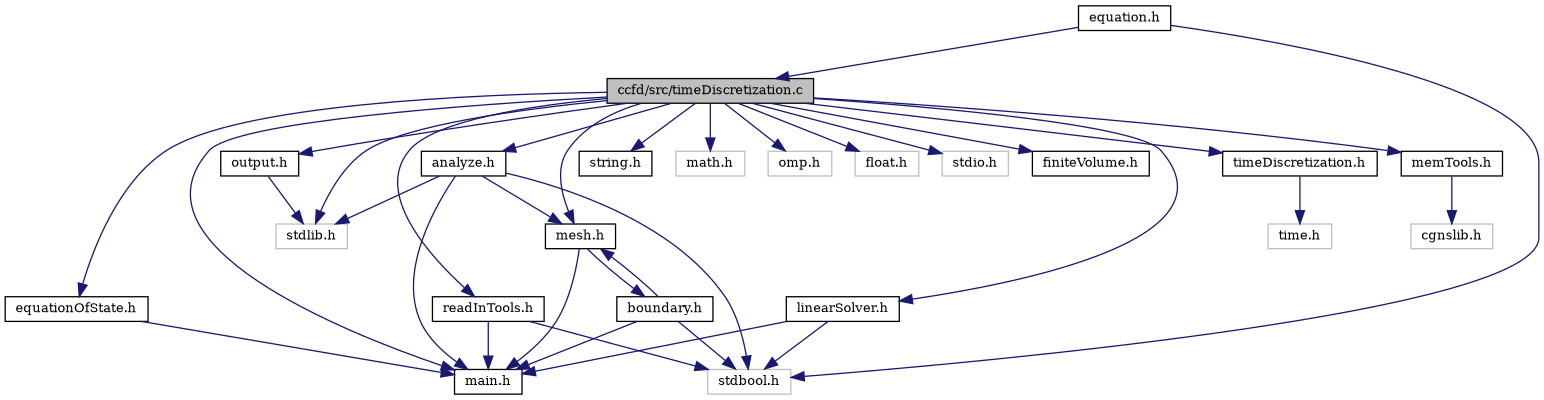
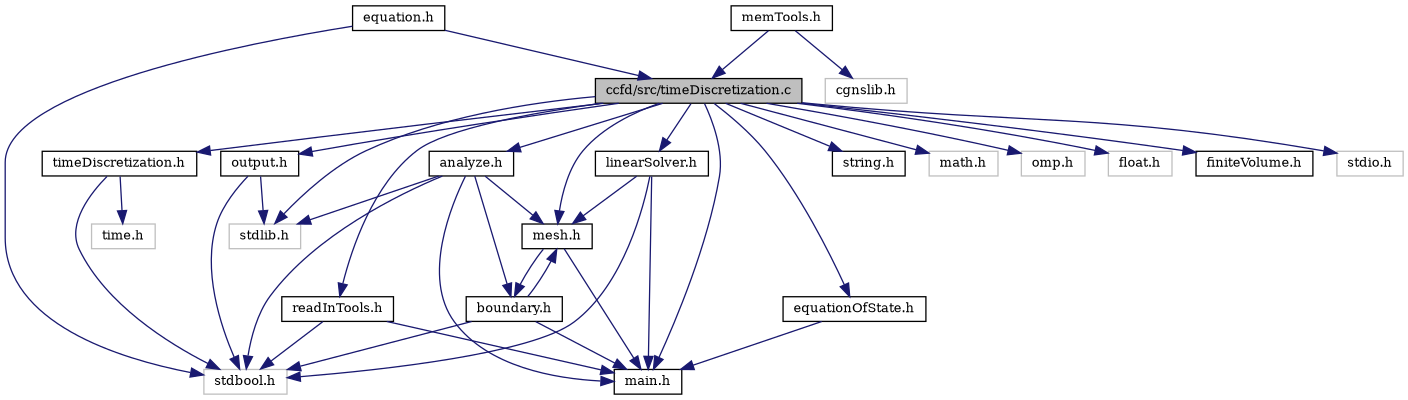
(1101, 119) -> (745, 50)
none -> (610, 196)
none -> (491, 230)
none -> (211, 263)
none -> (105, 287)
